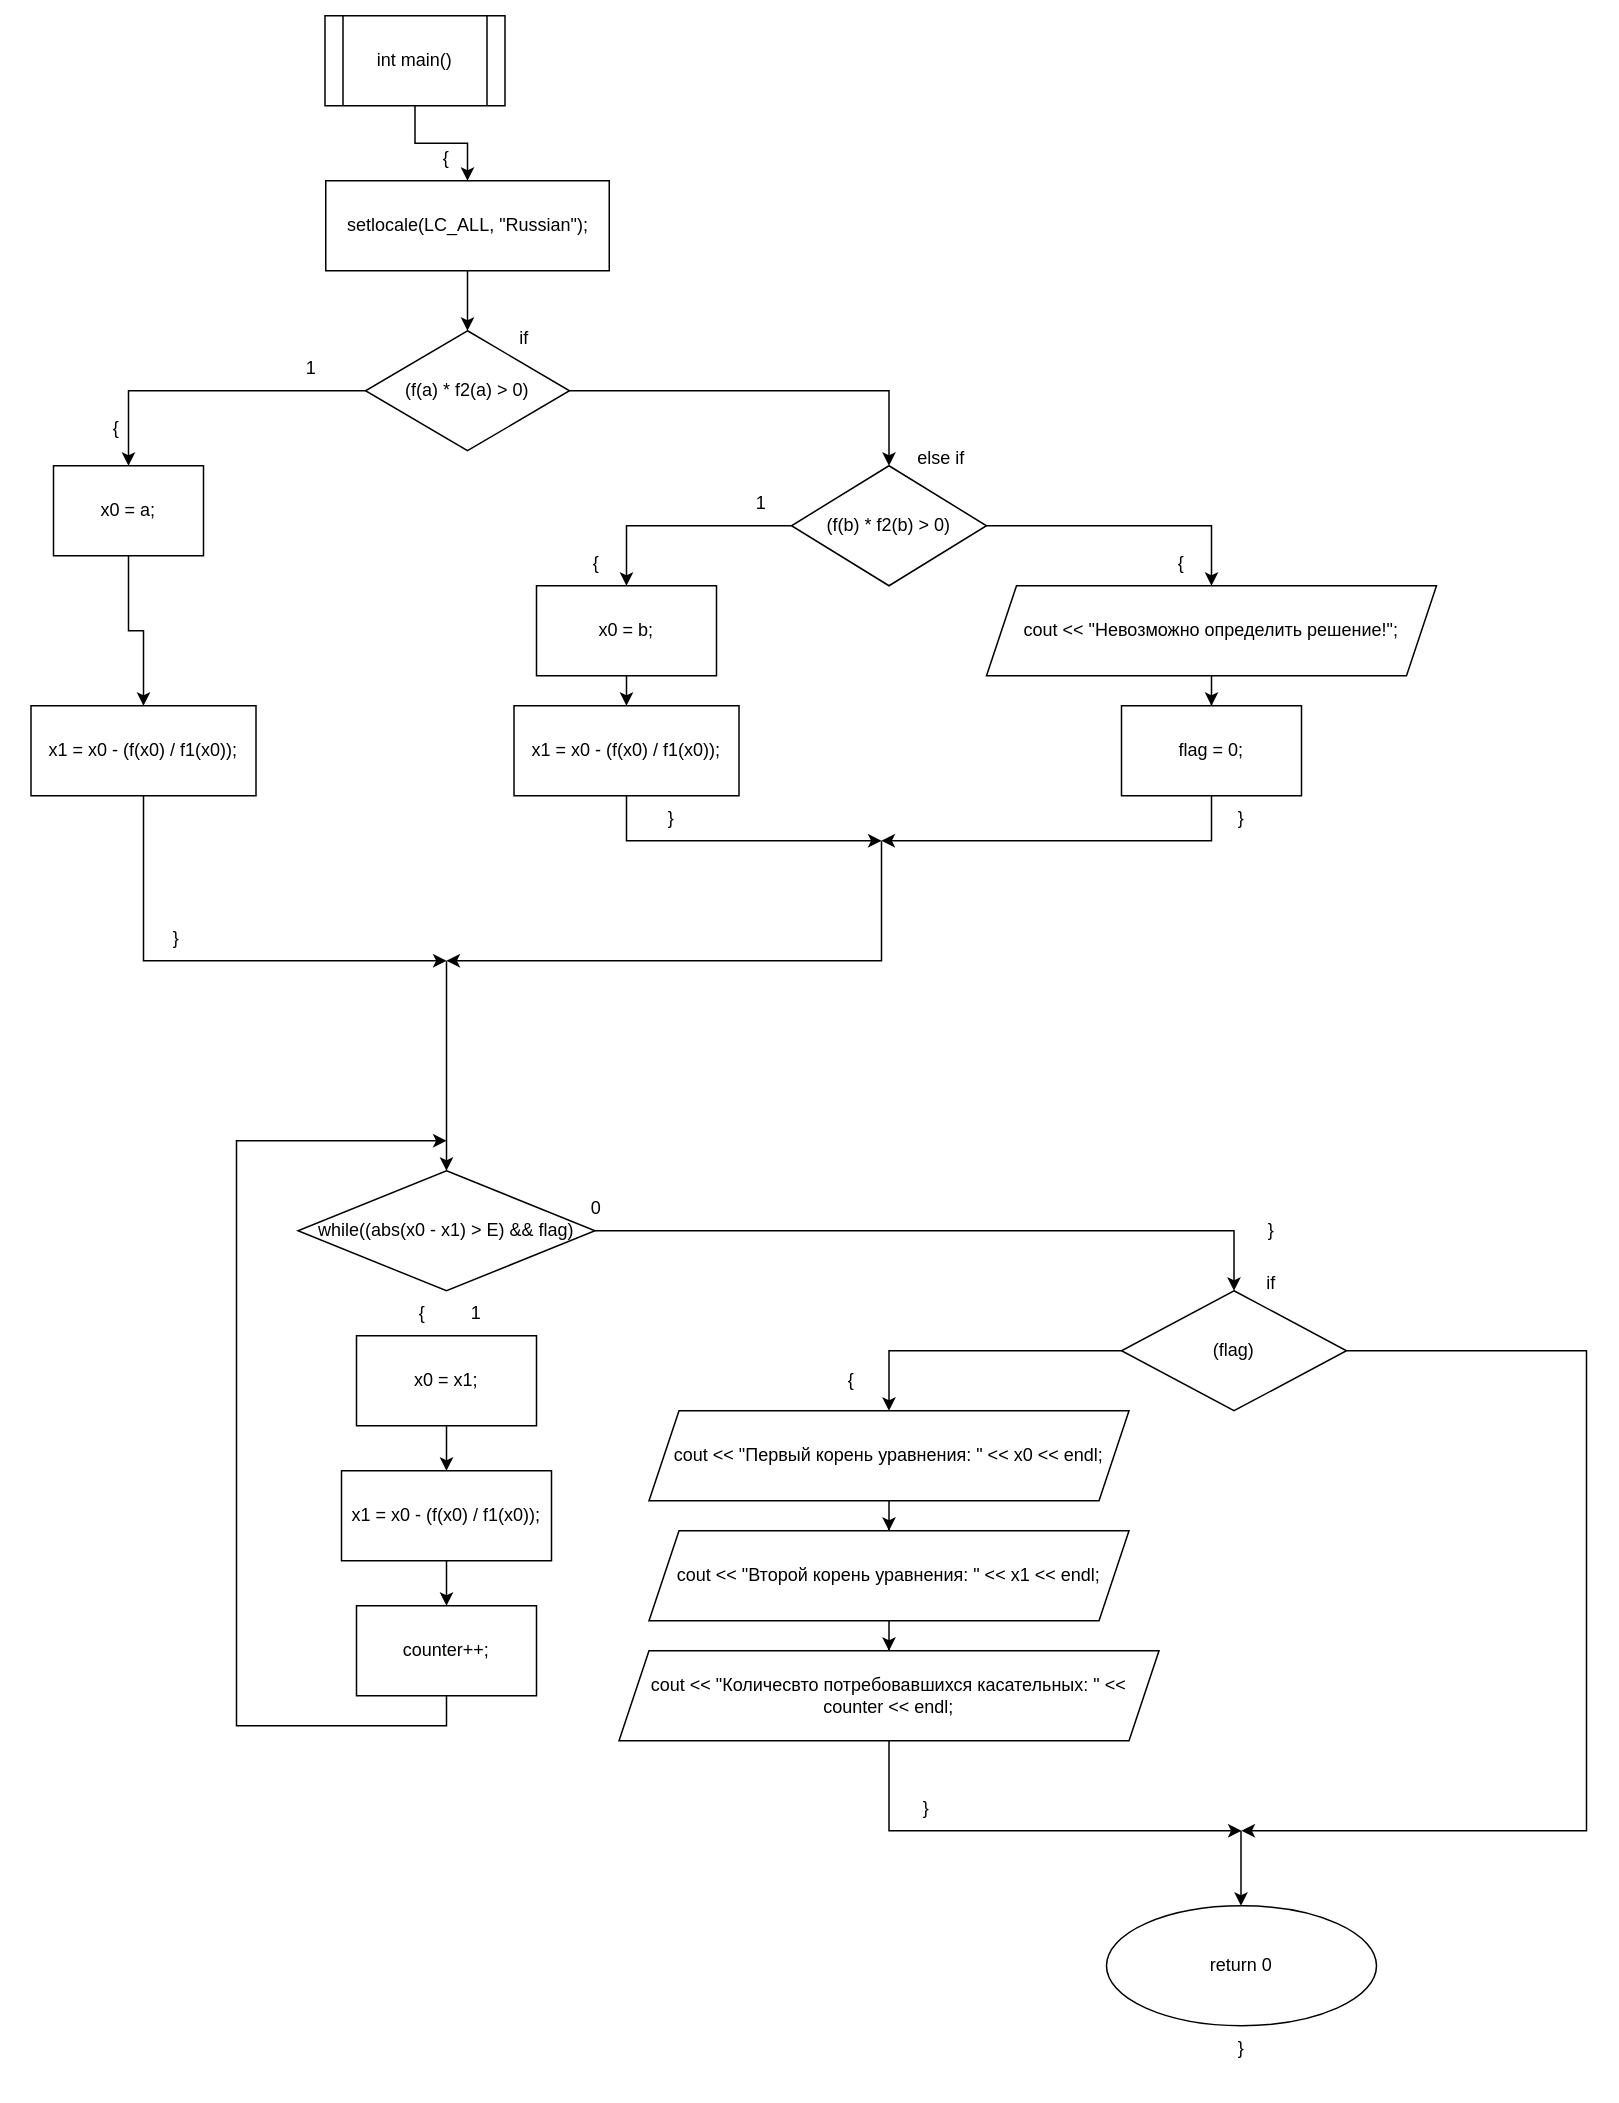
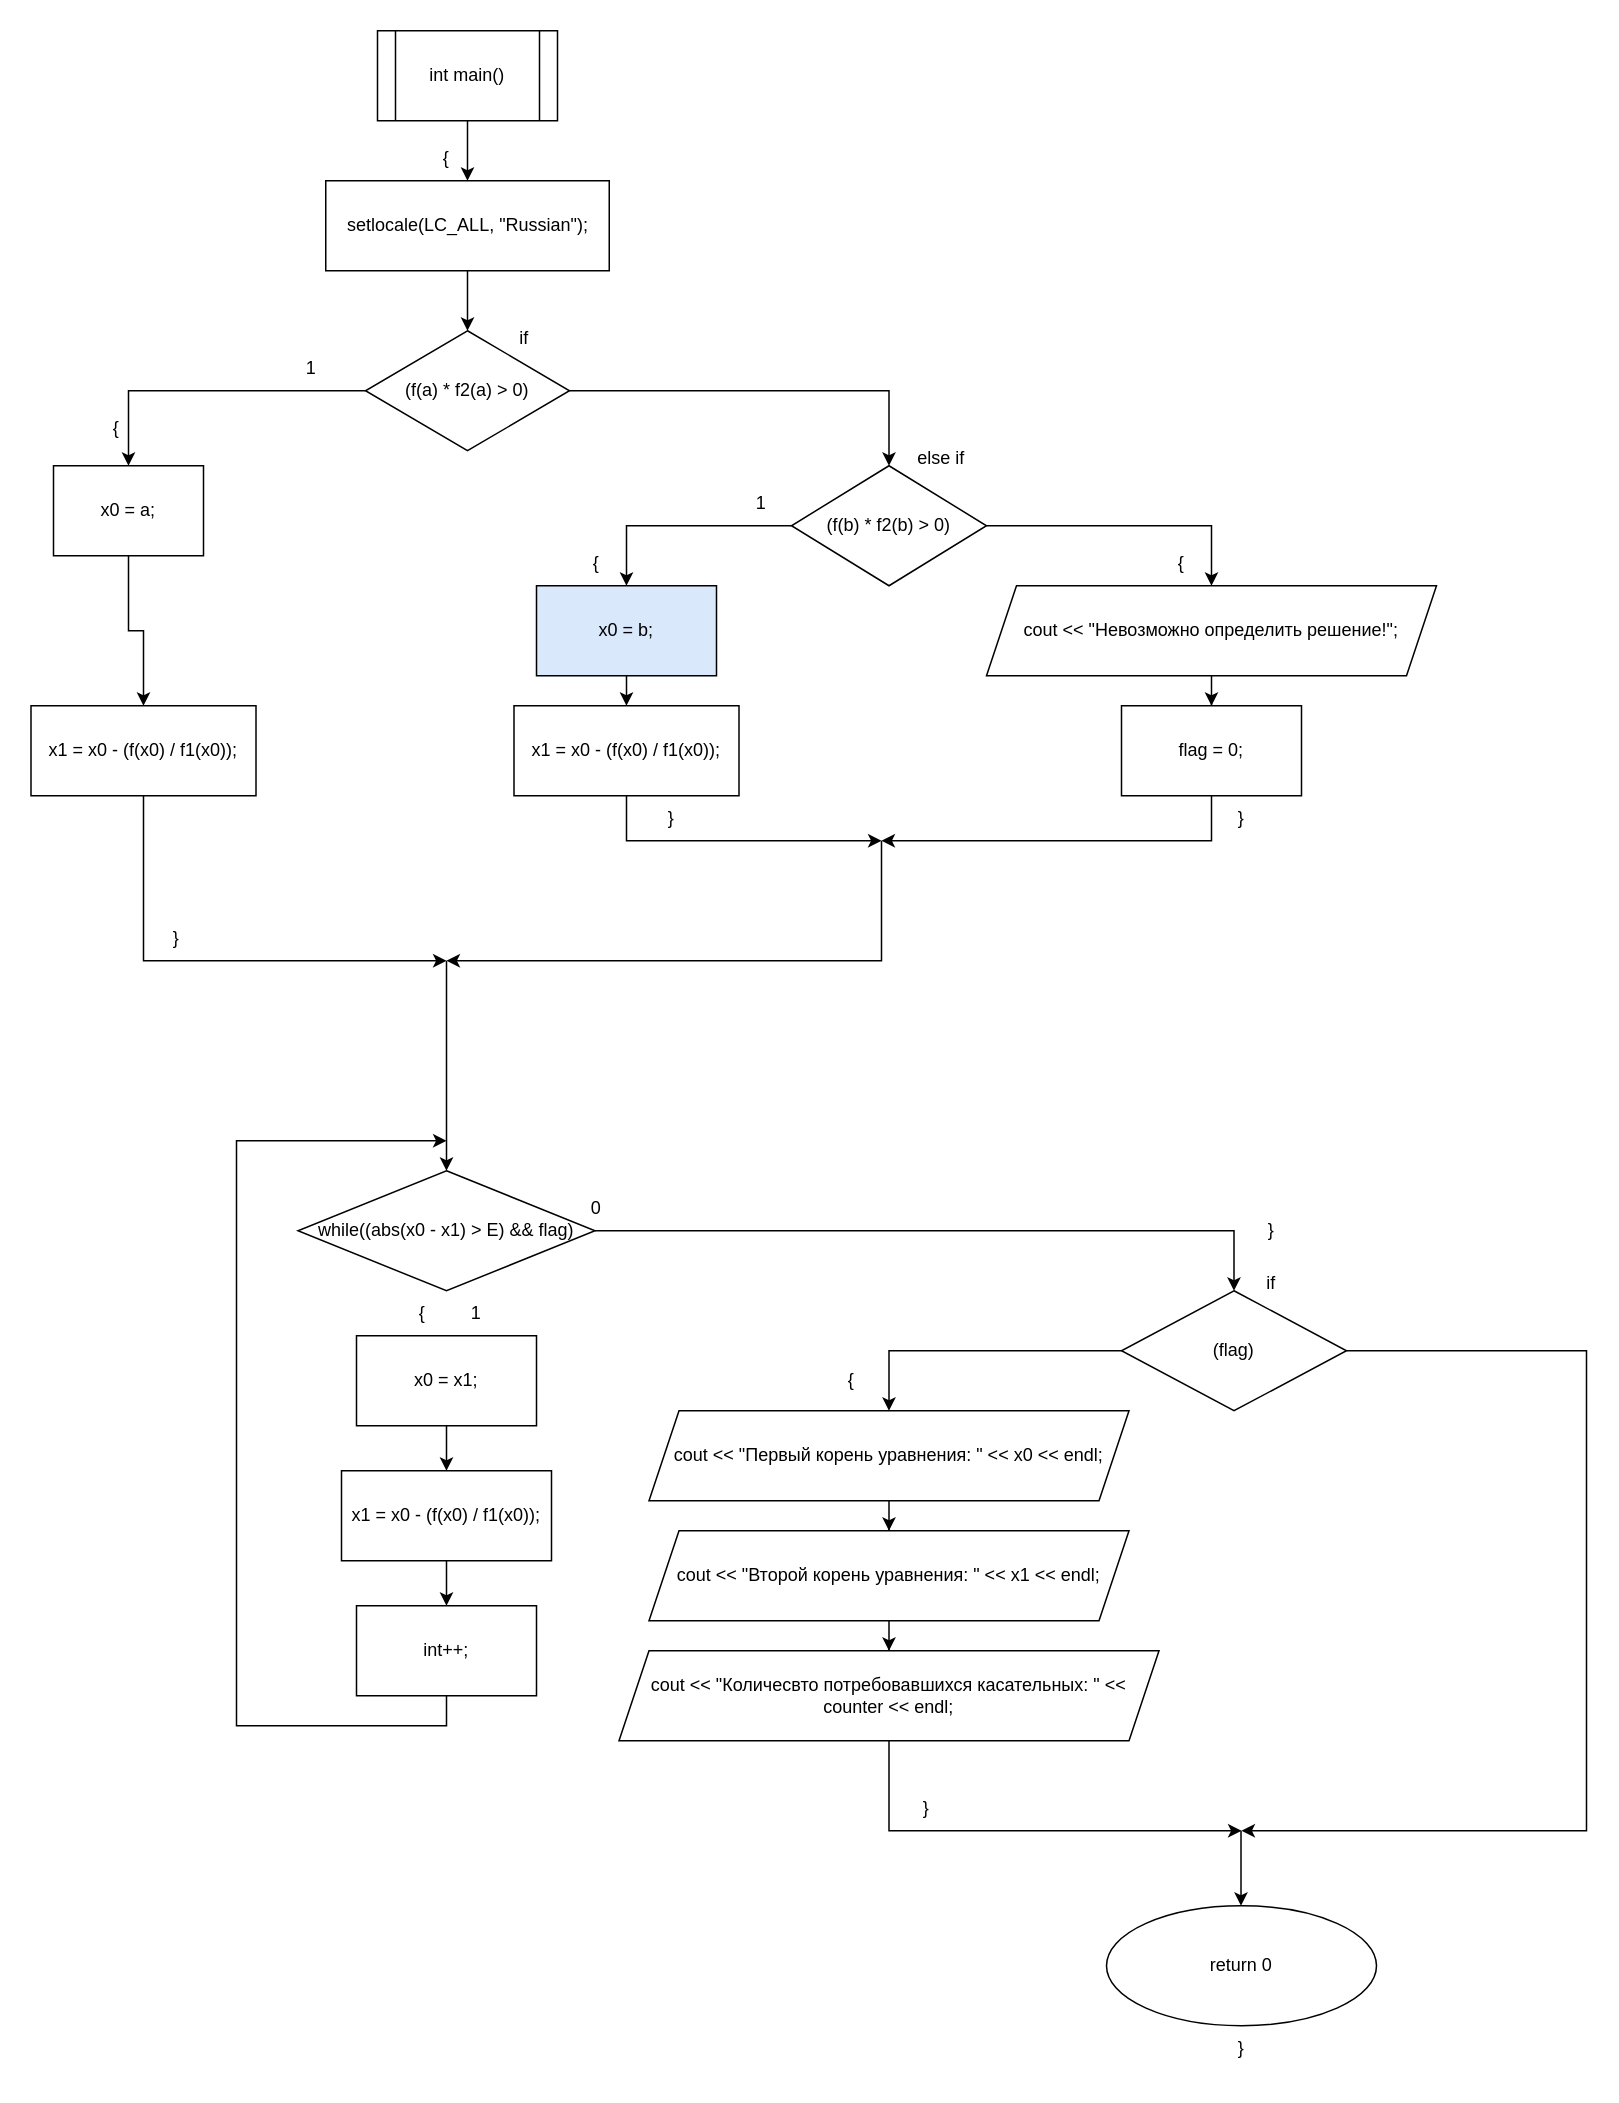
(415, 61) -> (467, 76)
(626, 631) -> (626, 631)
(446, 1651) -> (446, 1651)
